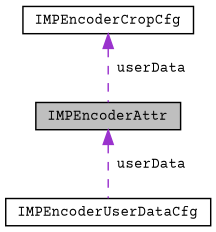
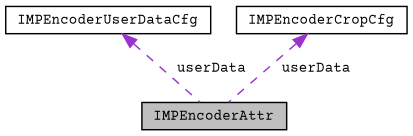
(108, 172) -> (167, 73)
